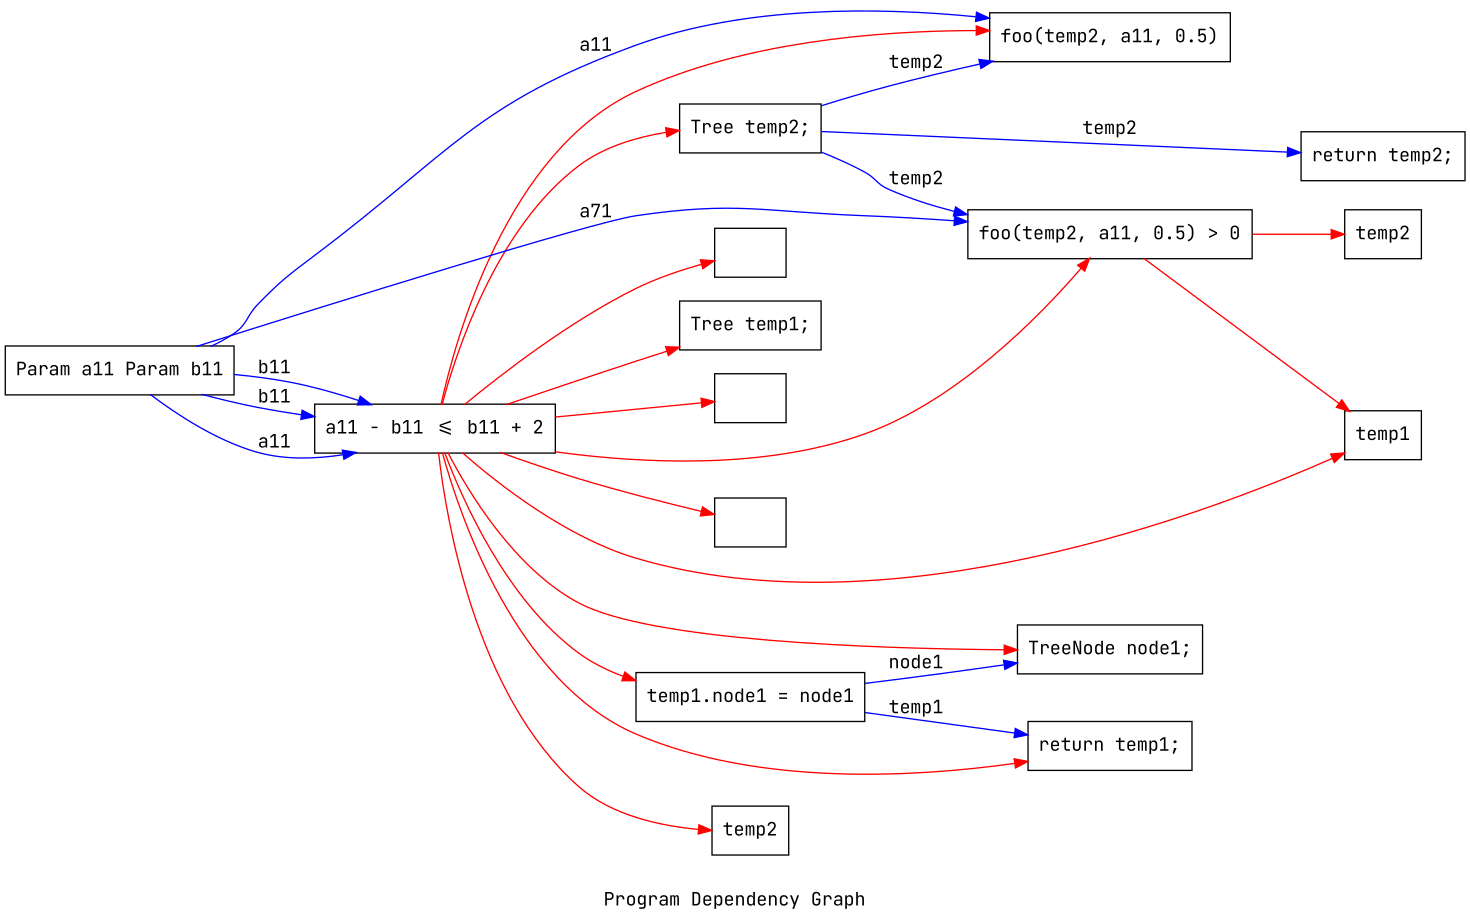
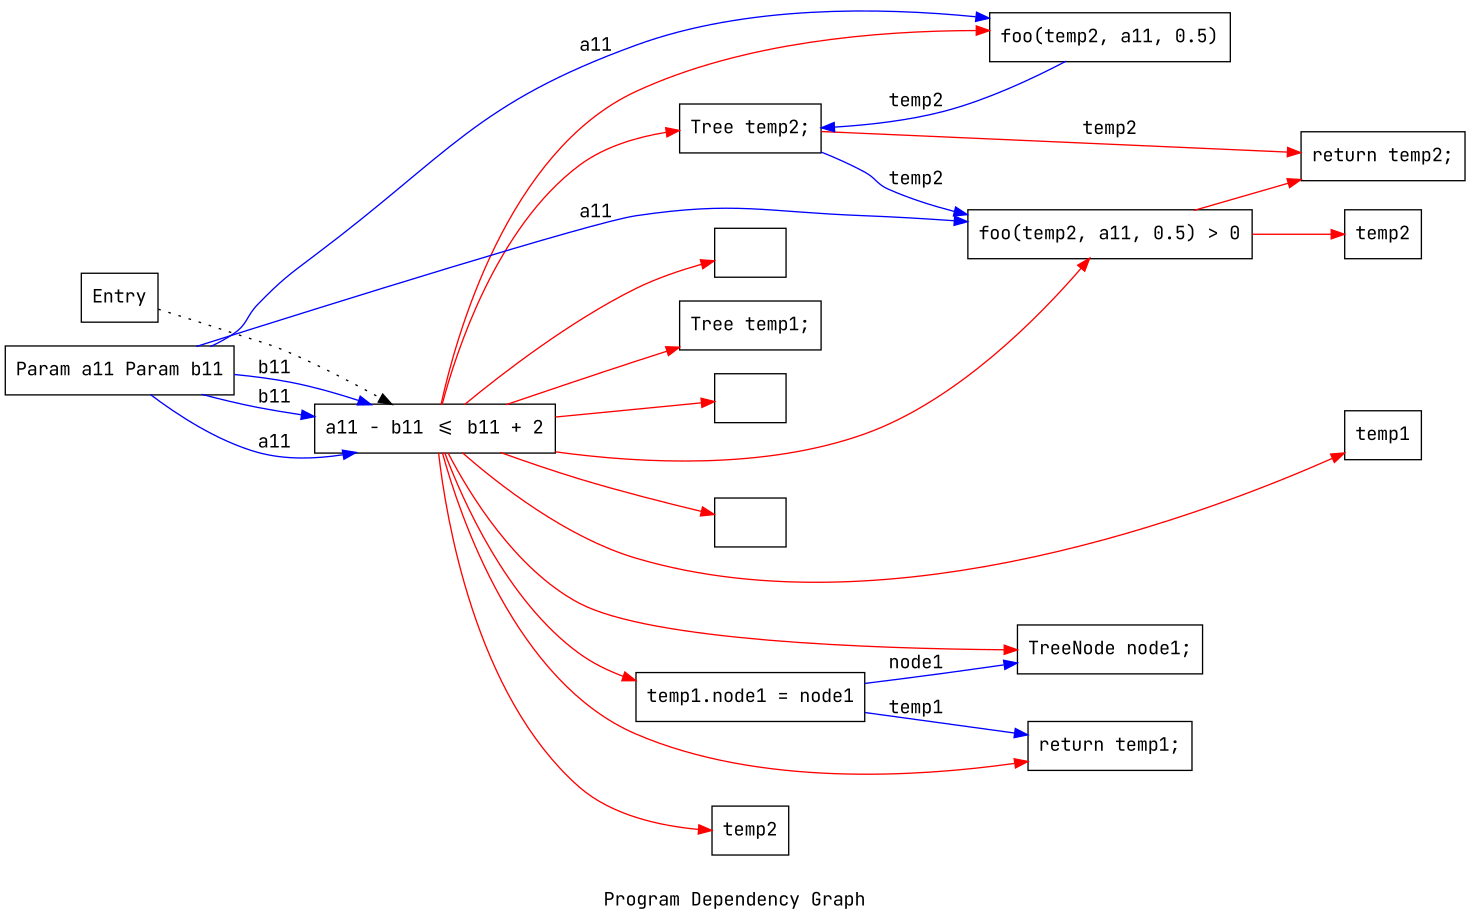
(900, 83) -> (954, 108)
(1054, 142) -> (1054, 142)
(596, 212) -> (596, 212)
none -> (120, 298)
(1241, 331) -> (1241, 197)
